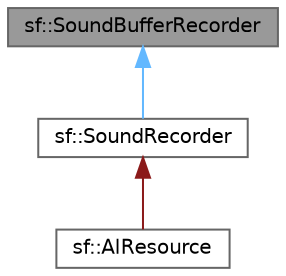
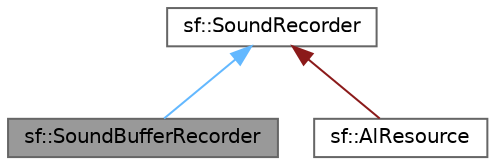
(143, 93) -> (200, 89)
